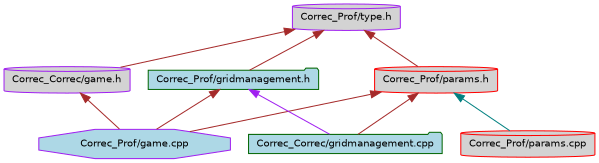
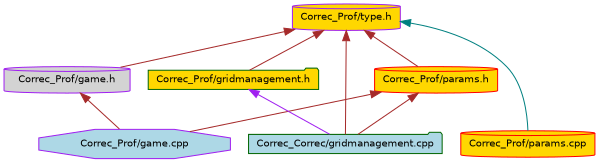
(346, 17) -> (346, 17)
(67, 80) -> (67, 80)
(233, 80) -> (233, 80)
(436, 80) -> (436, 80)
none -> (346, 88)
(184, 112) -> none
(486, 115) -> (492, 54)
(528, 144) -> (528, 144)
